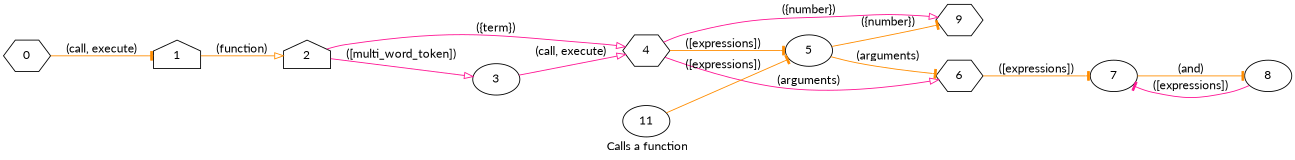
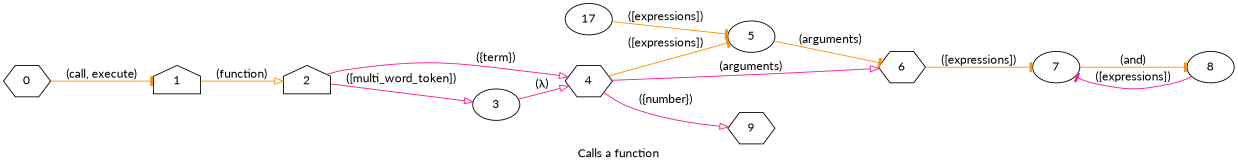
(883, 36) -> none
(571, 52) -> (543, 84)
(646, 121) -> (589, 19)
